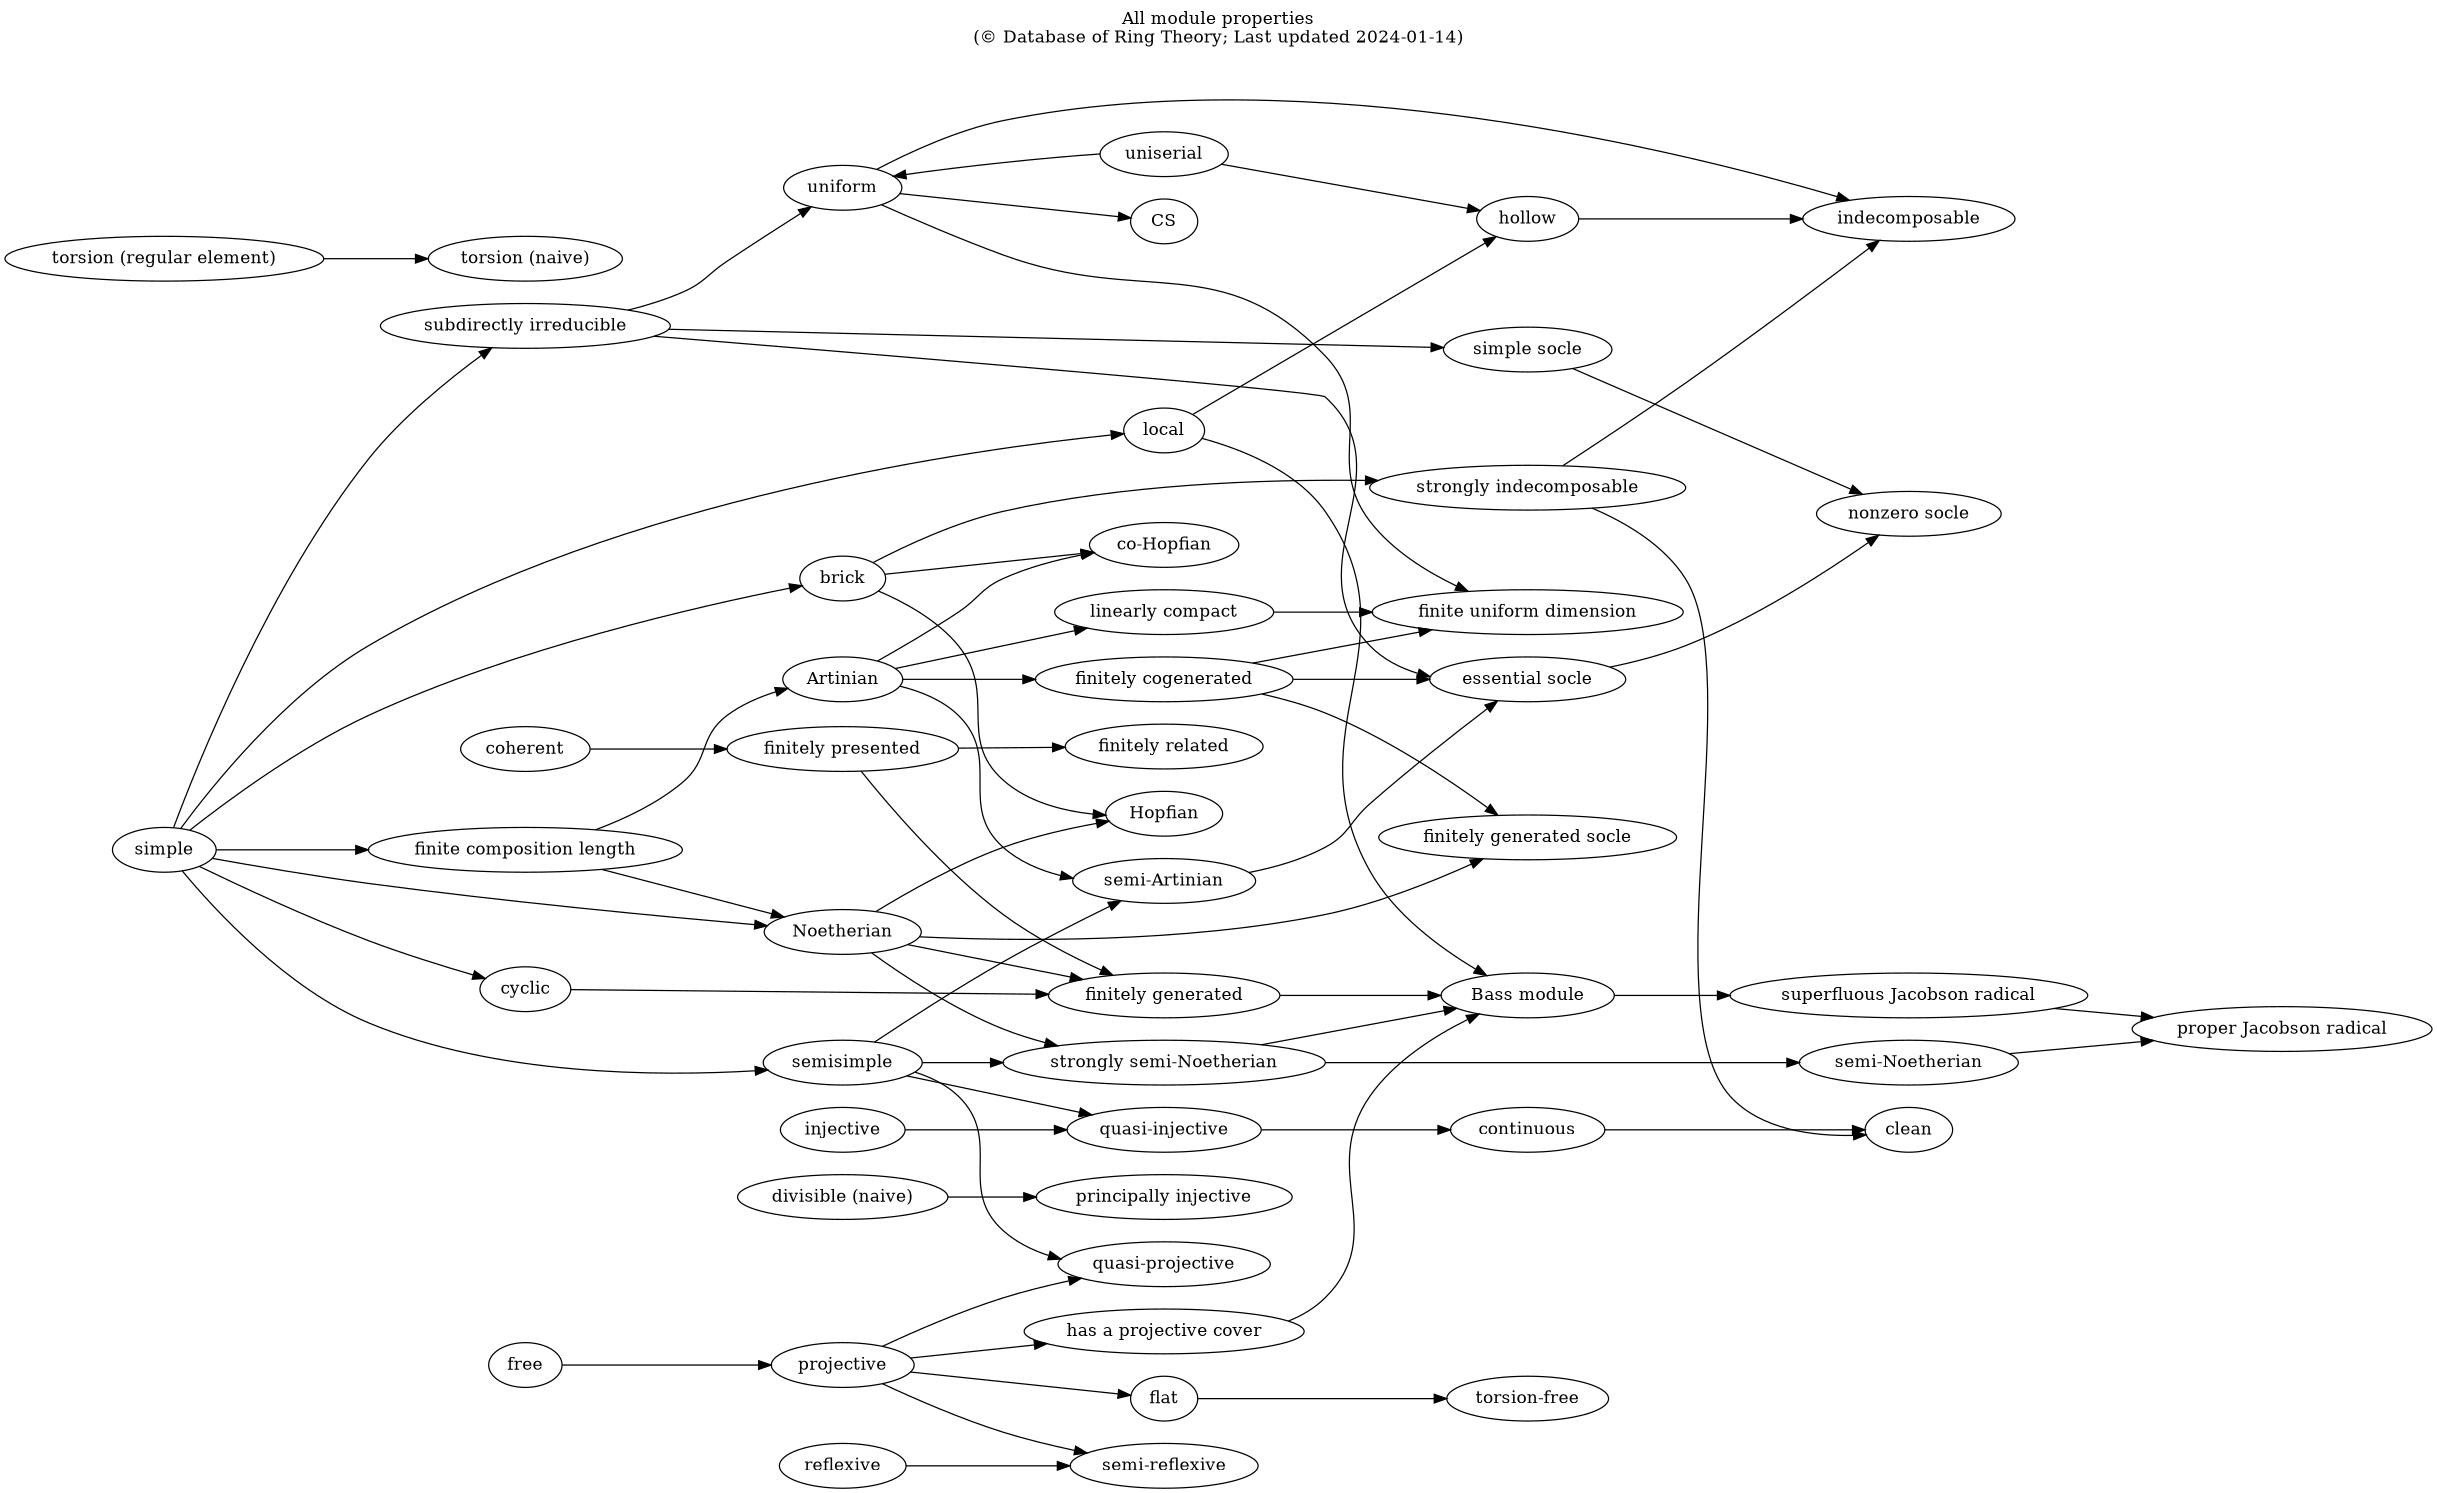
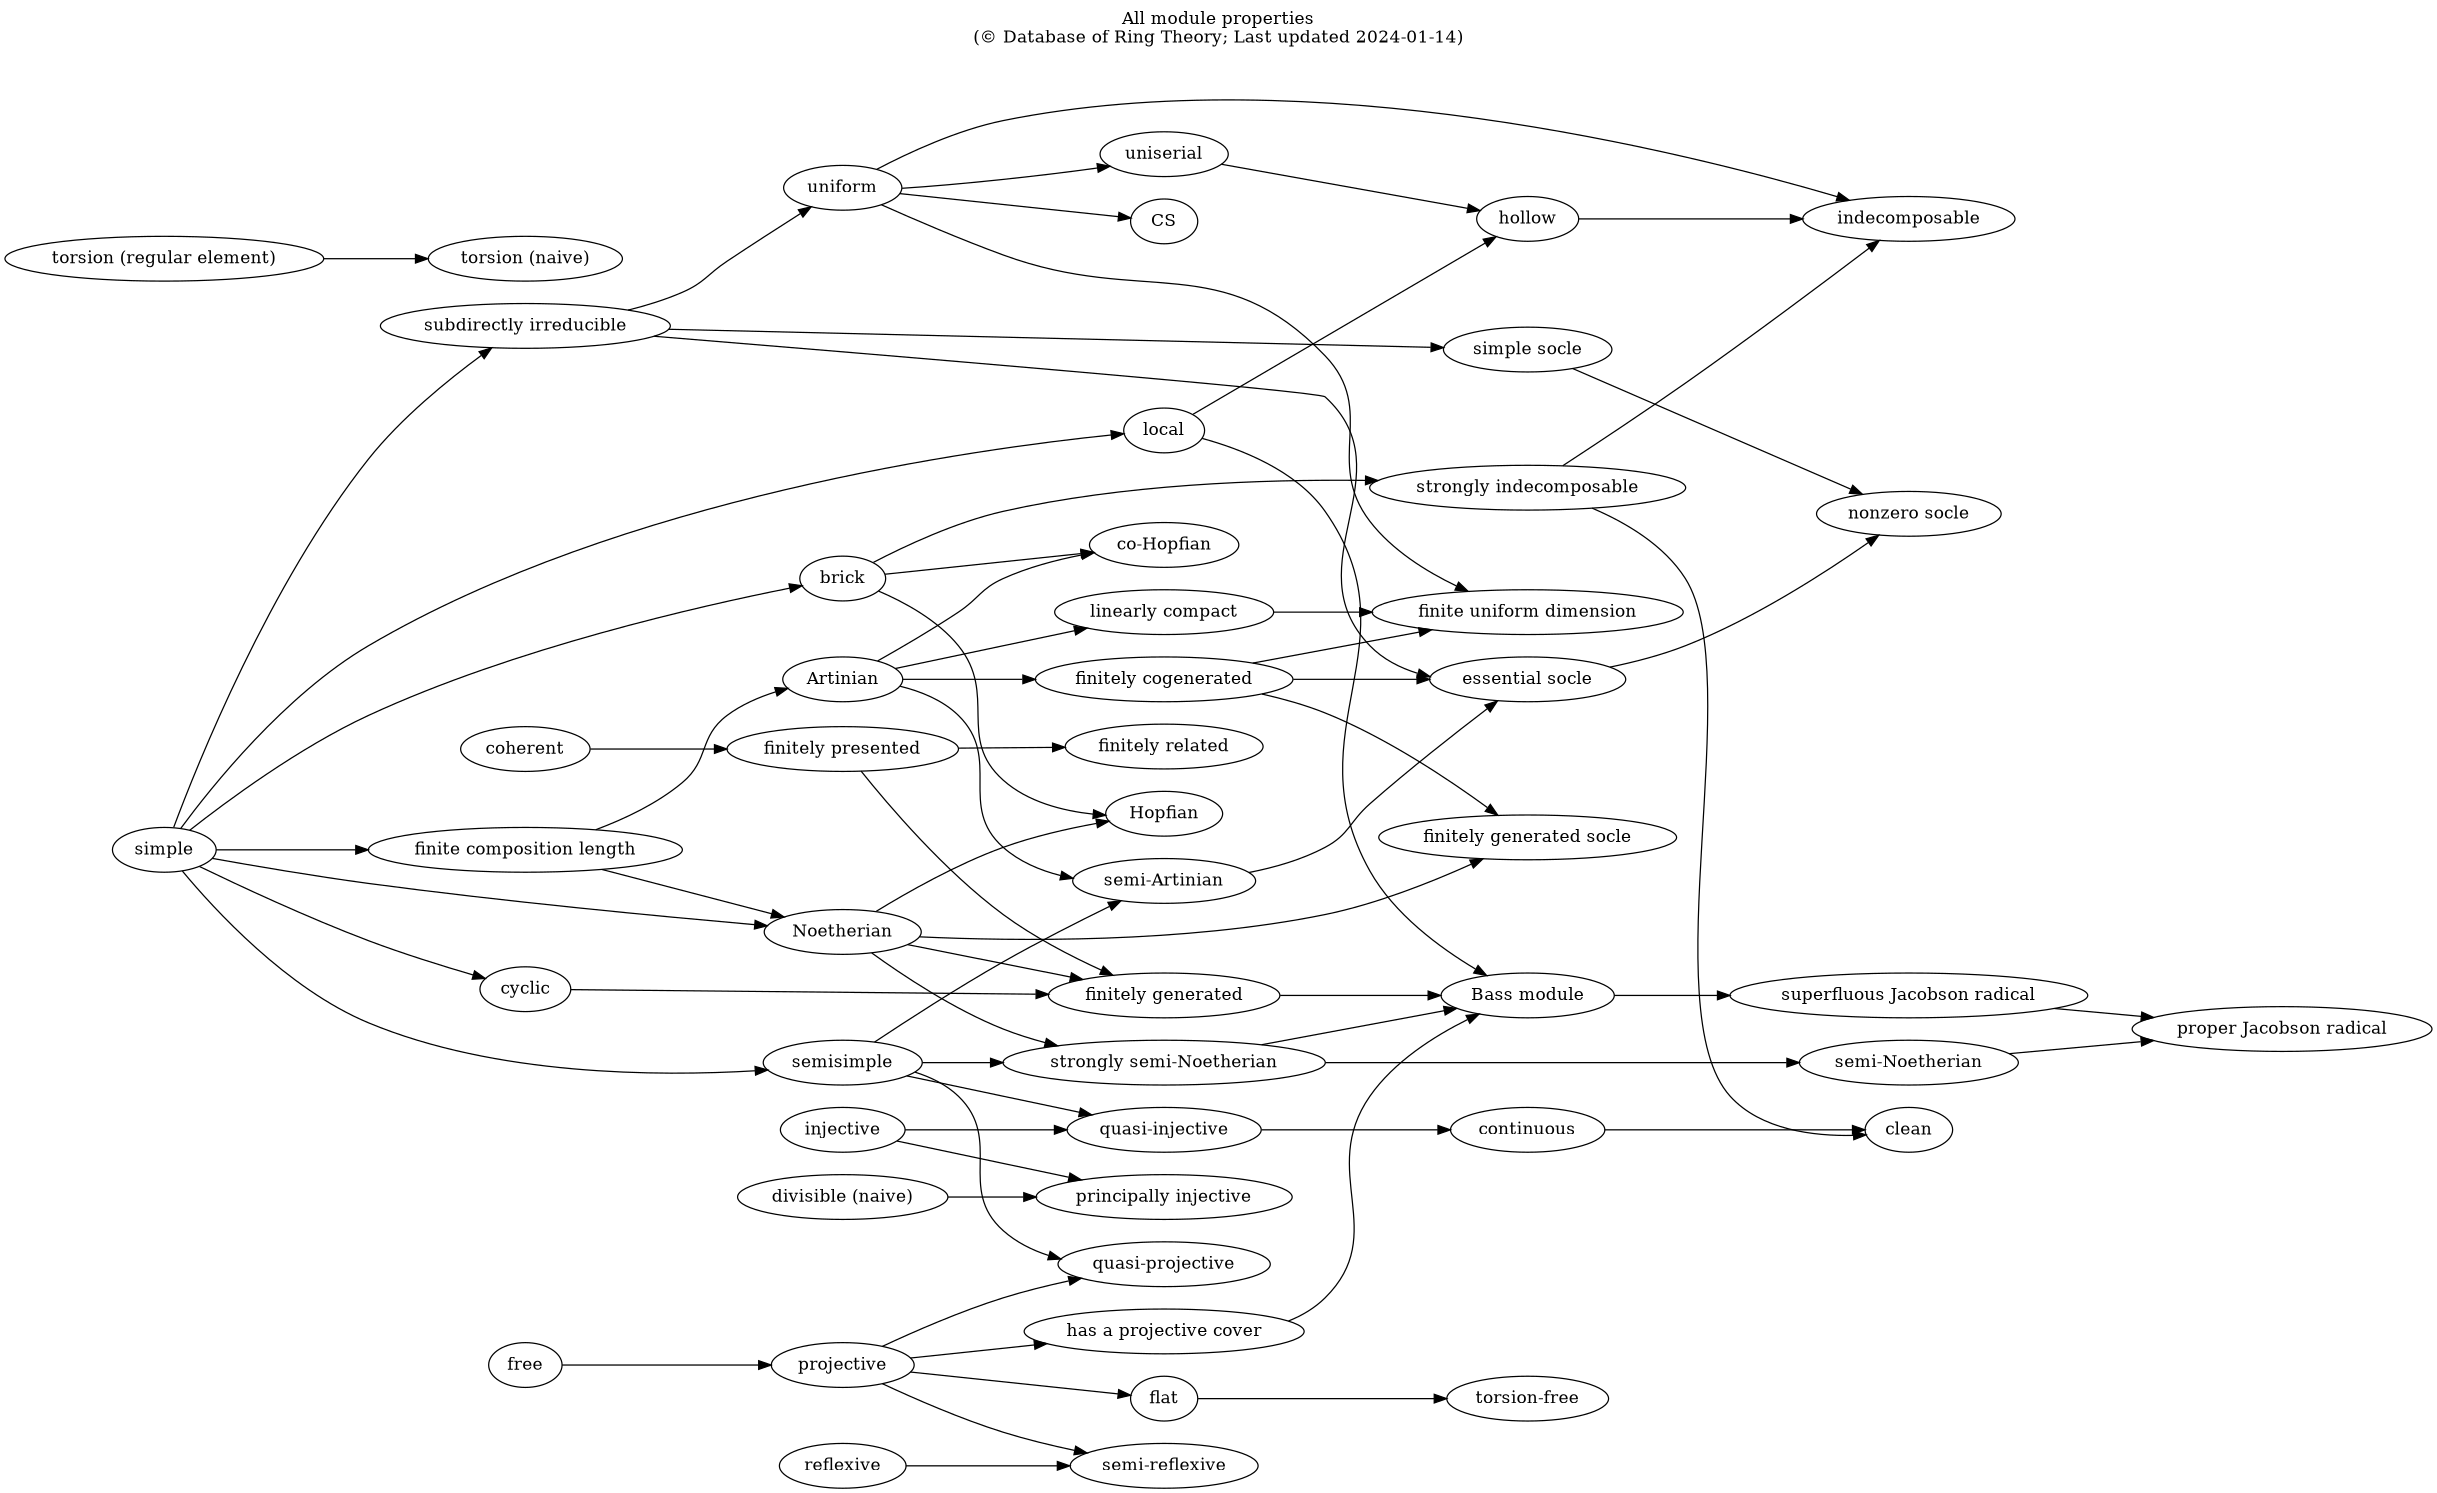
(1003, 163) -> (1000, 180)
none -> (991, 1161)
